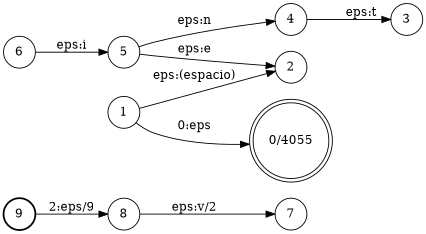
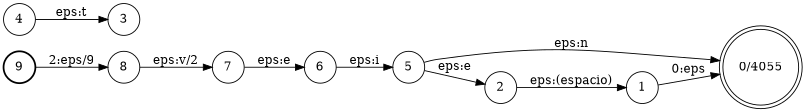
(202, 32) -> (567, 50)
none -> (270, 67)
(203, 91) -> (567, 88)
